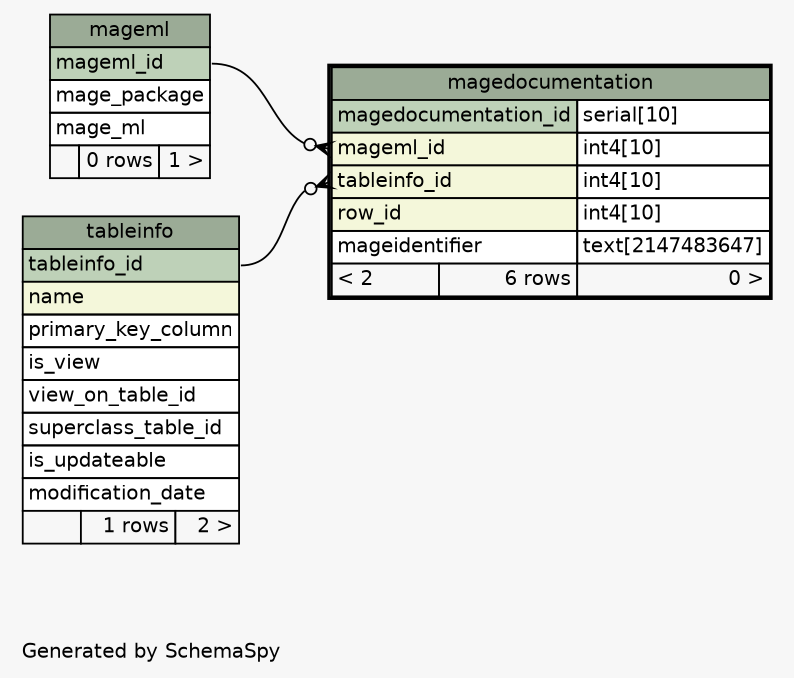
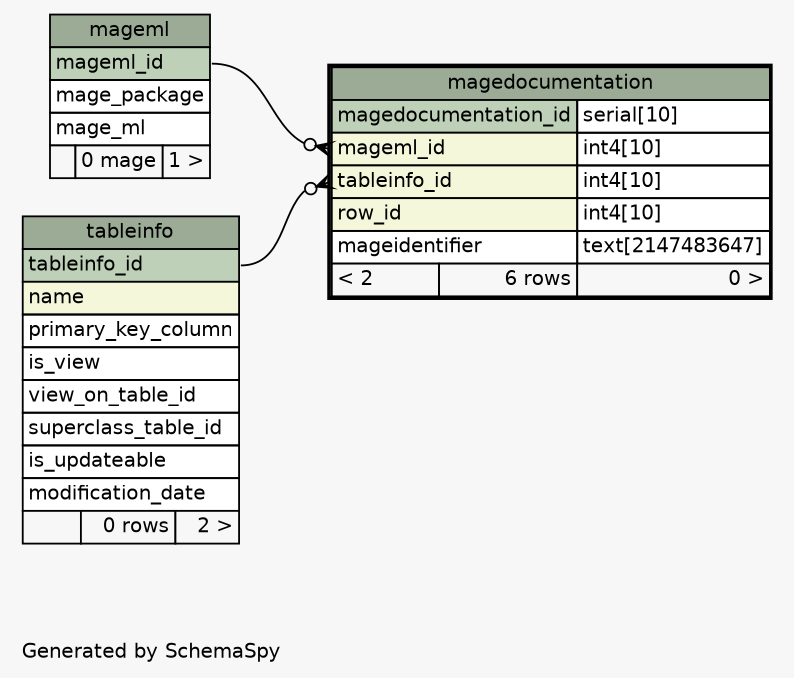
(120, 161) -> (119, 161)
(136, 526) -> (136, 526)
